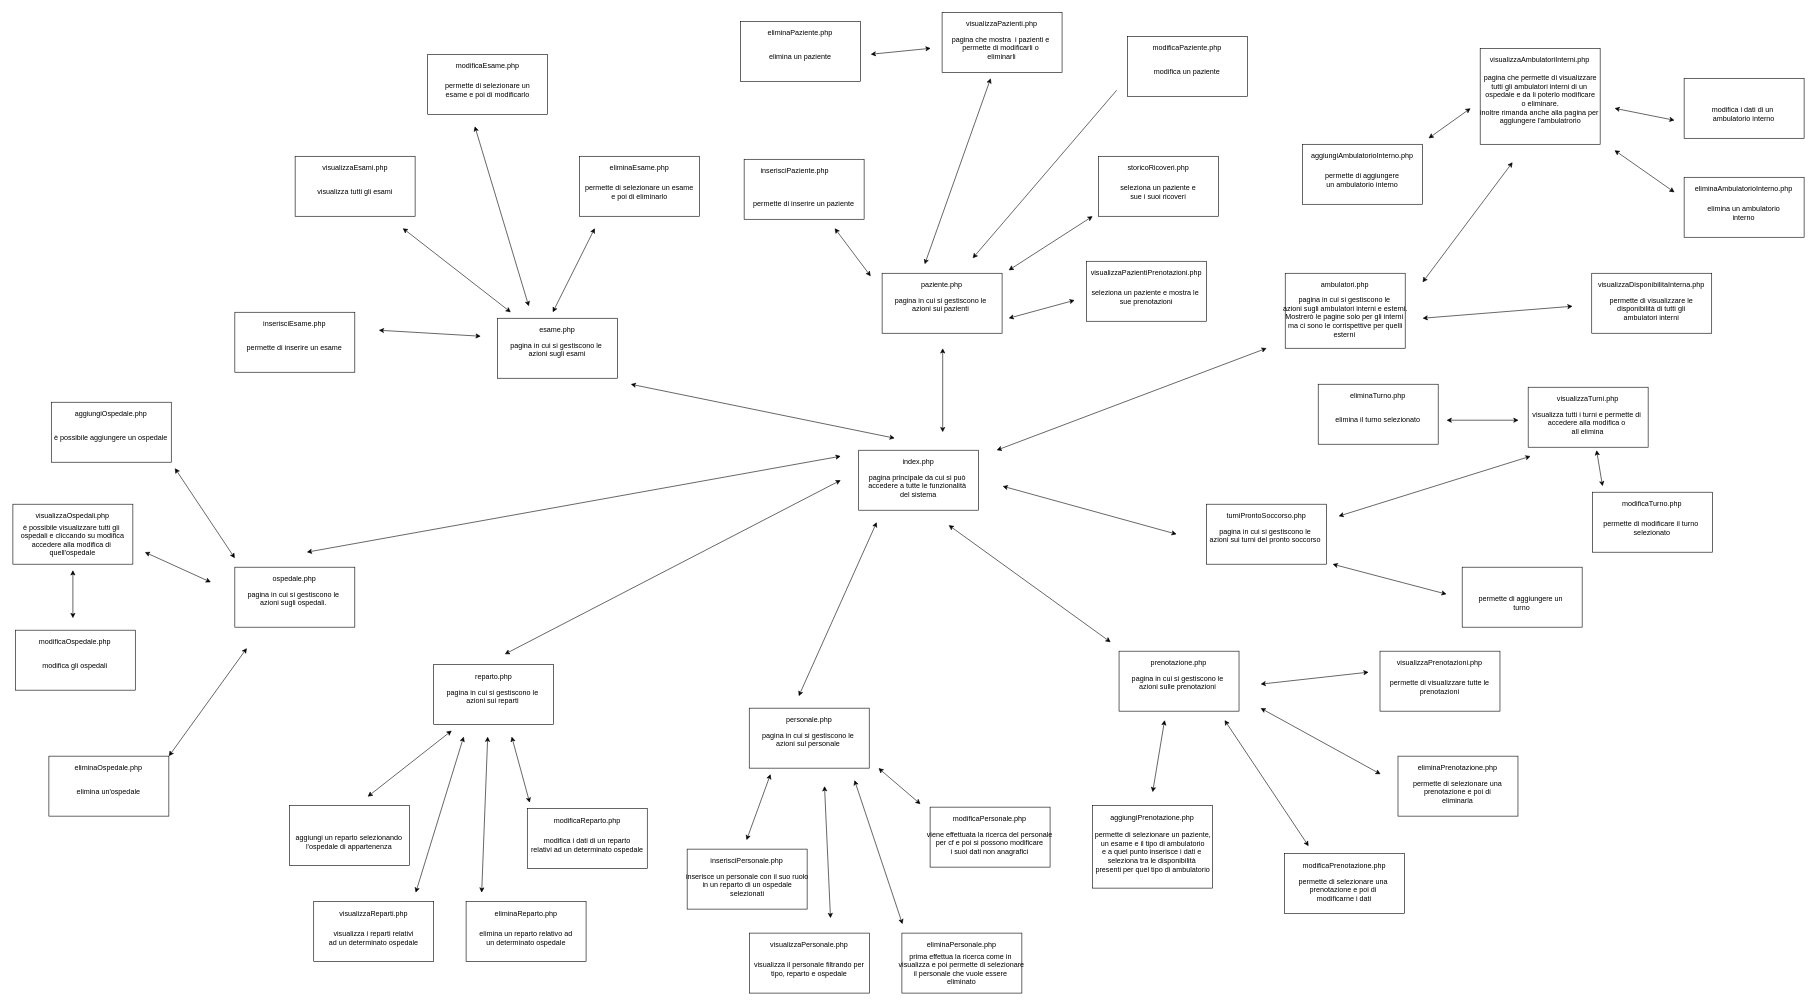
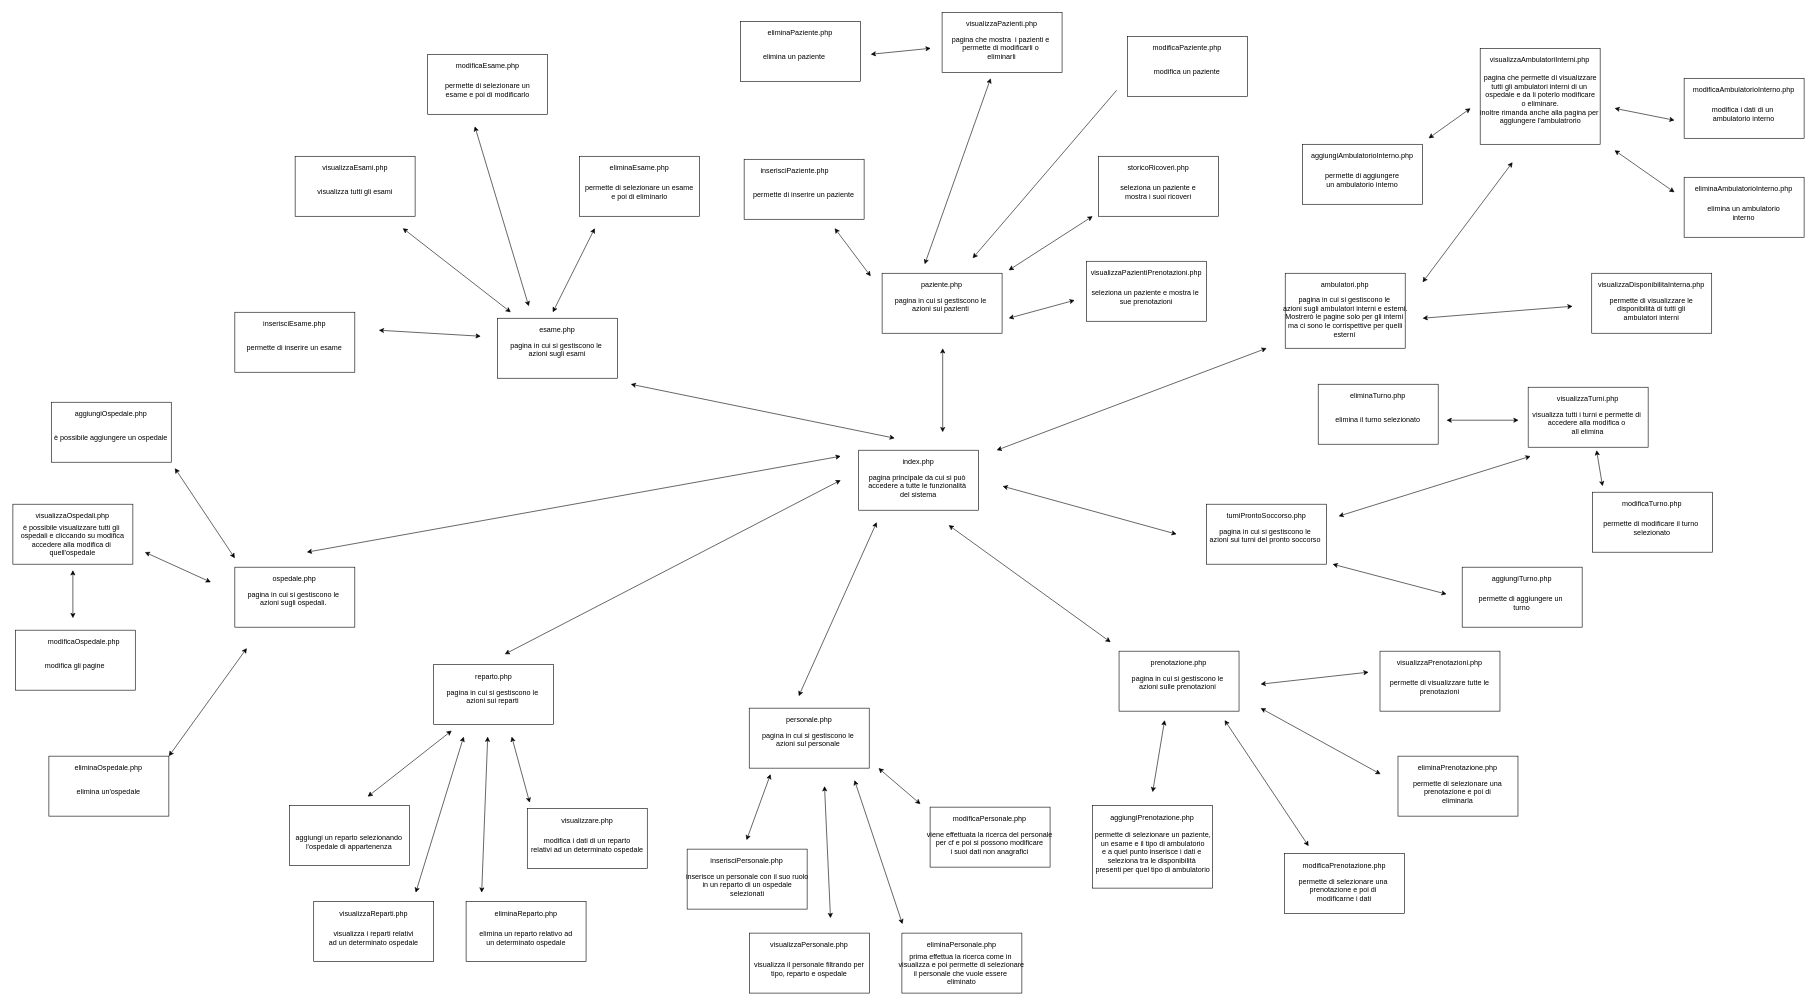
(800, 57) -> (794, 57)
none -> (1744, 90)
(1159, 192) -> (1159, 192)
(804, 204) -> (804, 195)
none -> (1522, 579)
(75, 642) -> (84, 642)
(75, 666) -> (75, 666)
(587, 821) -> (587, 821)
